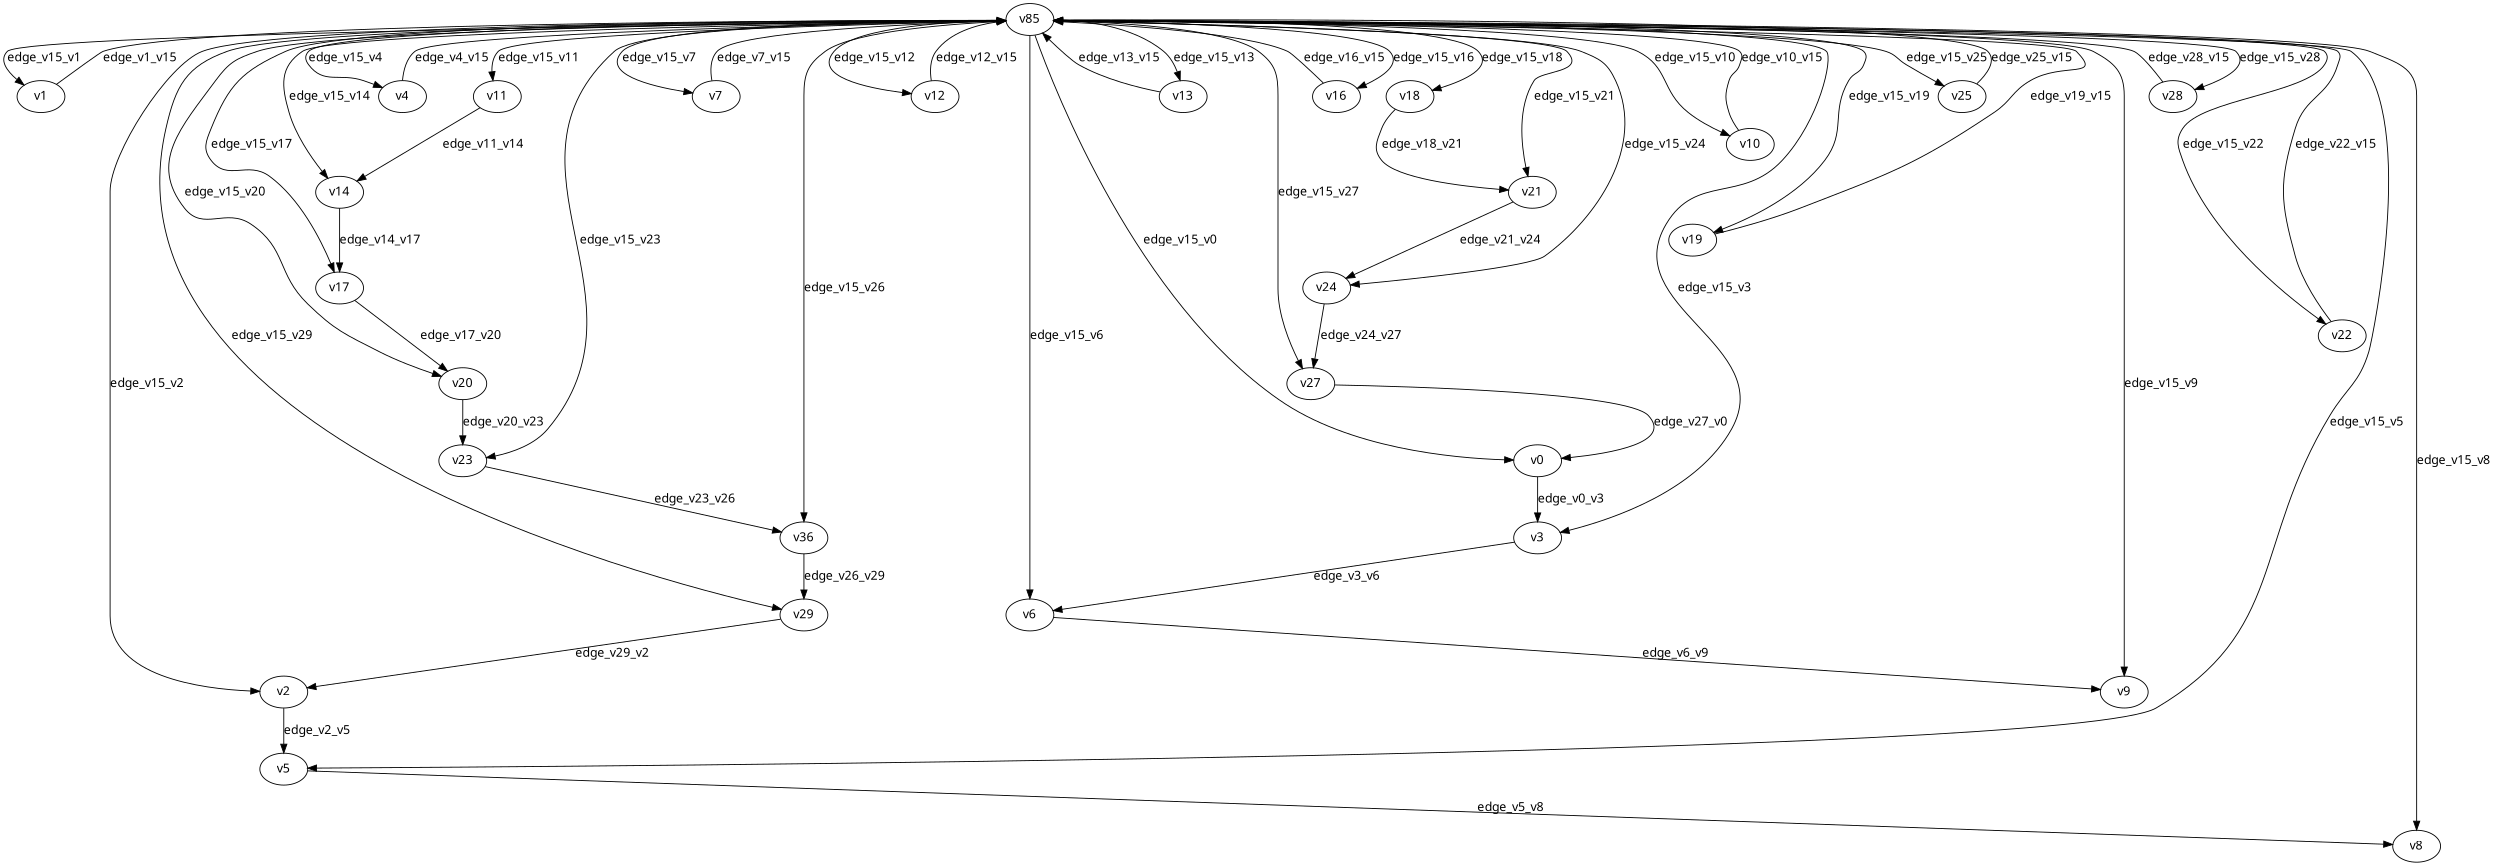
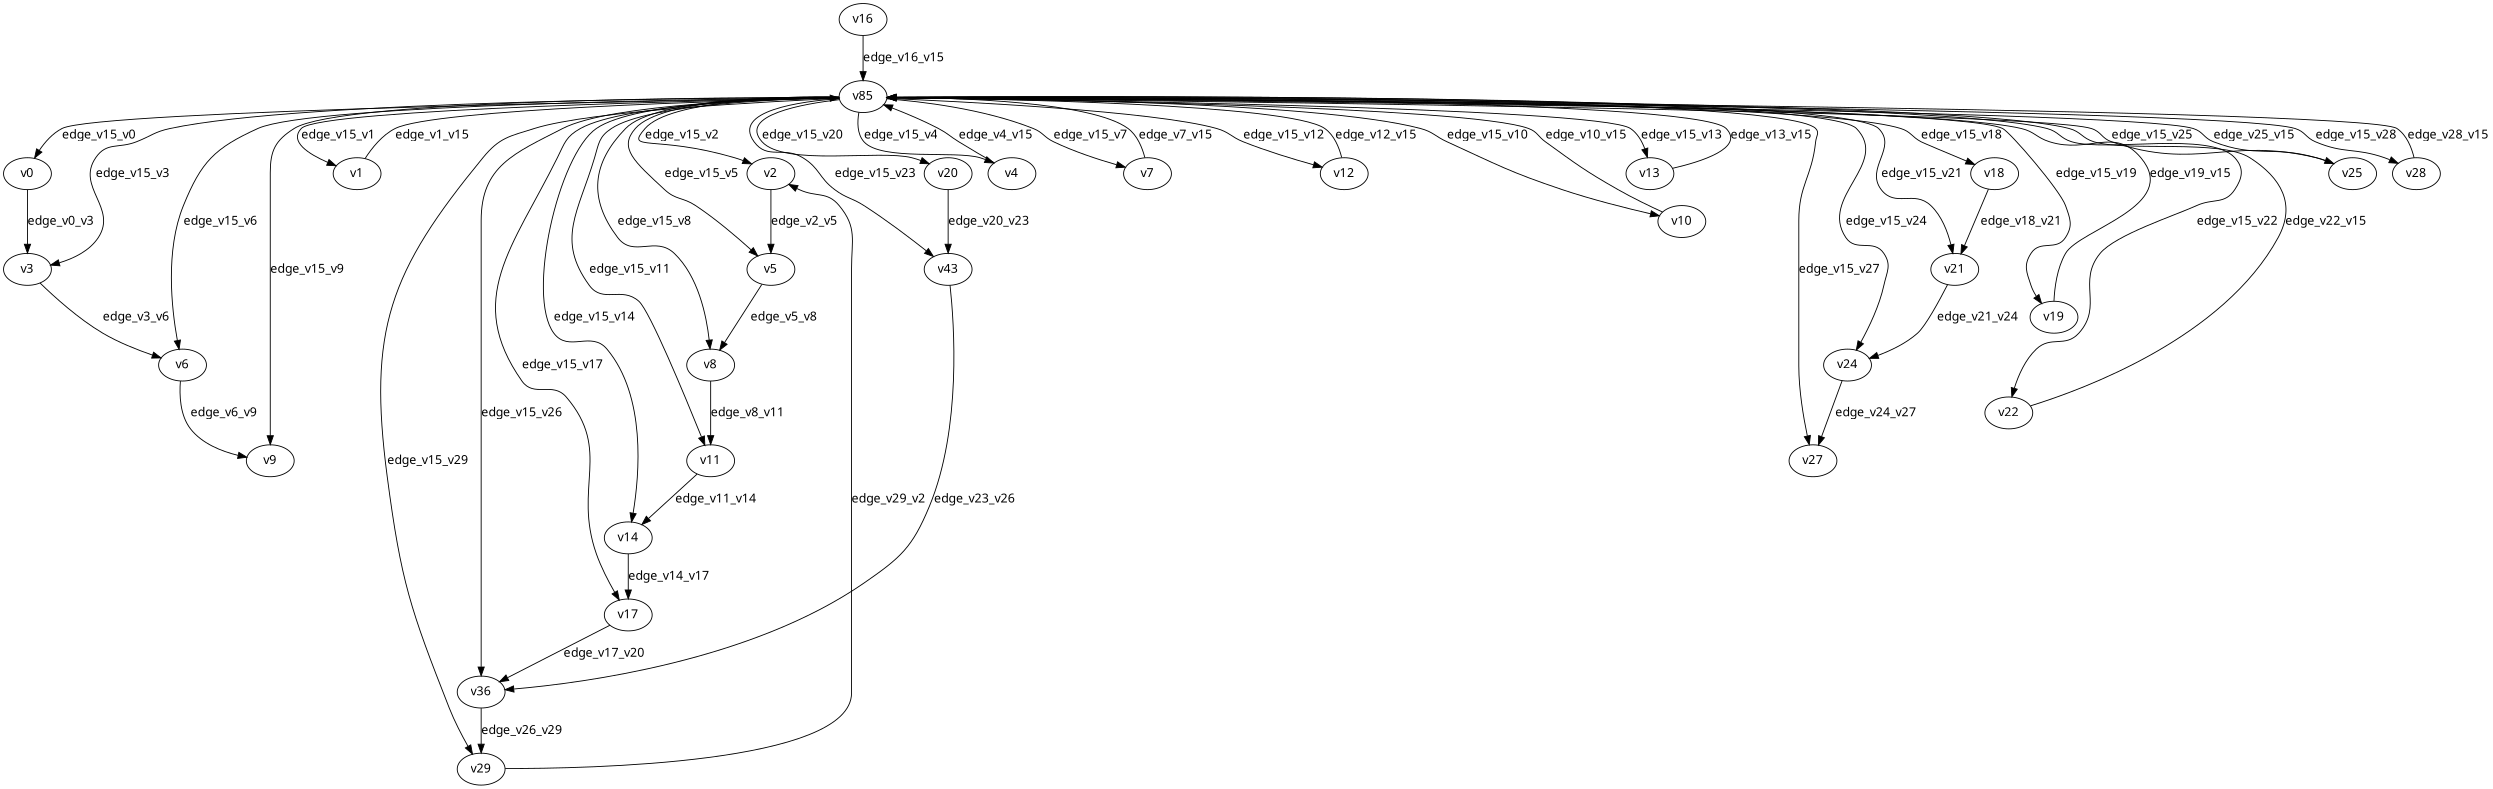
(1324, 35) -> none
(398, 333) -> (559, 651)
(1546, 395) -> none
none -> (711, 408)
(463, 461) -> (948, 269)
